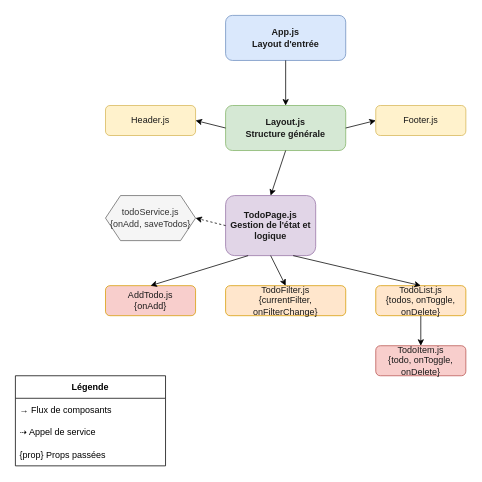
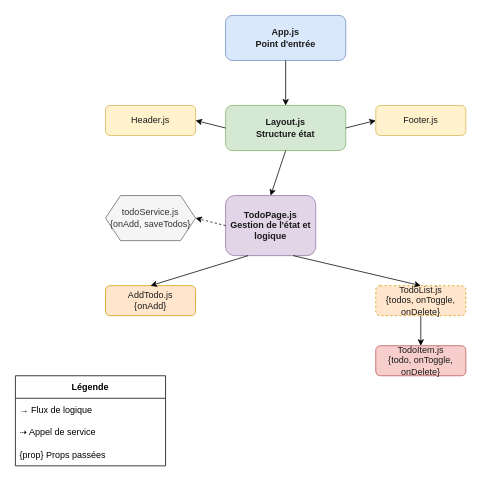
(285, 38) -> (285, 38)
(285, 128) -> (285, 128)
(277, 268) -> none
(150, 300) -> (150, 300)
(285, 300) -> none
(420, 300) -> (420, 300)
(65, 410) -> (55, 410)
